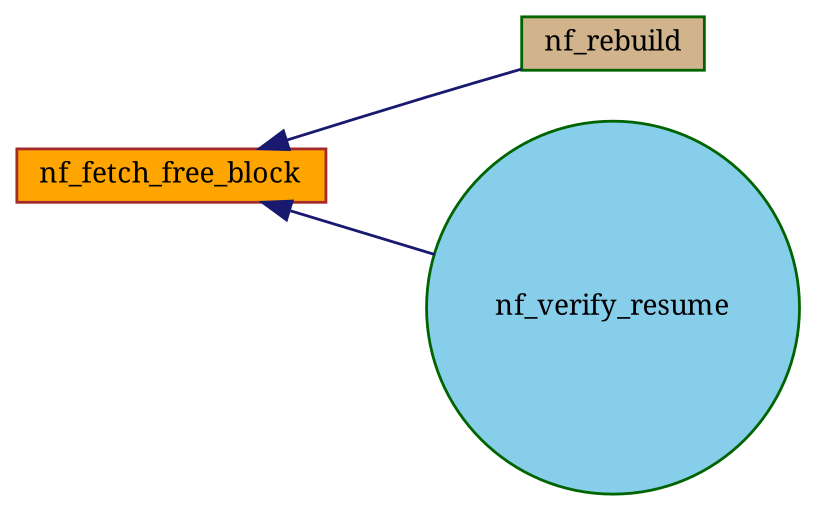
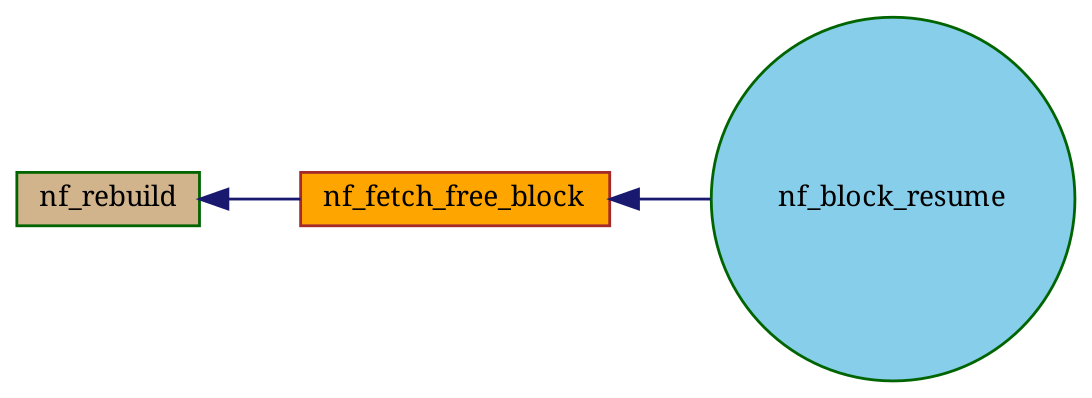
(404, 104) -> (264, 199)
(613, 308) -> (893, 199)
